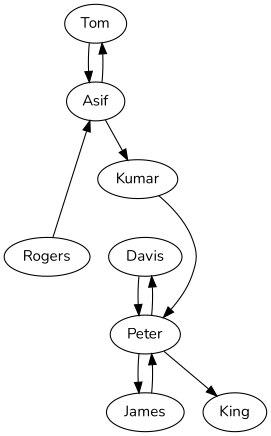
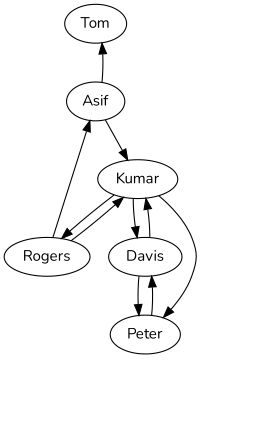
(88, 57) -> none
none -> (92, 213)
none -> (134, 213)
none -> (93, 223)
none -> (149, 223)
(145, 412) -> none
(235, 412) -> none
